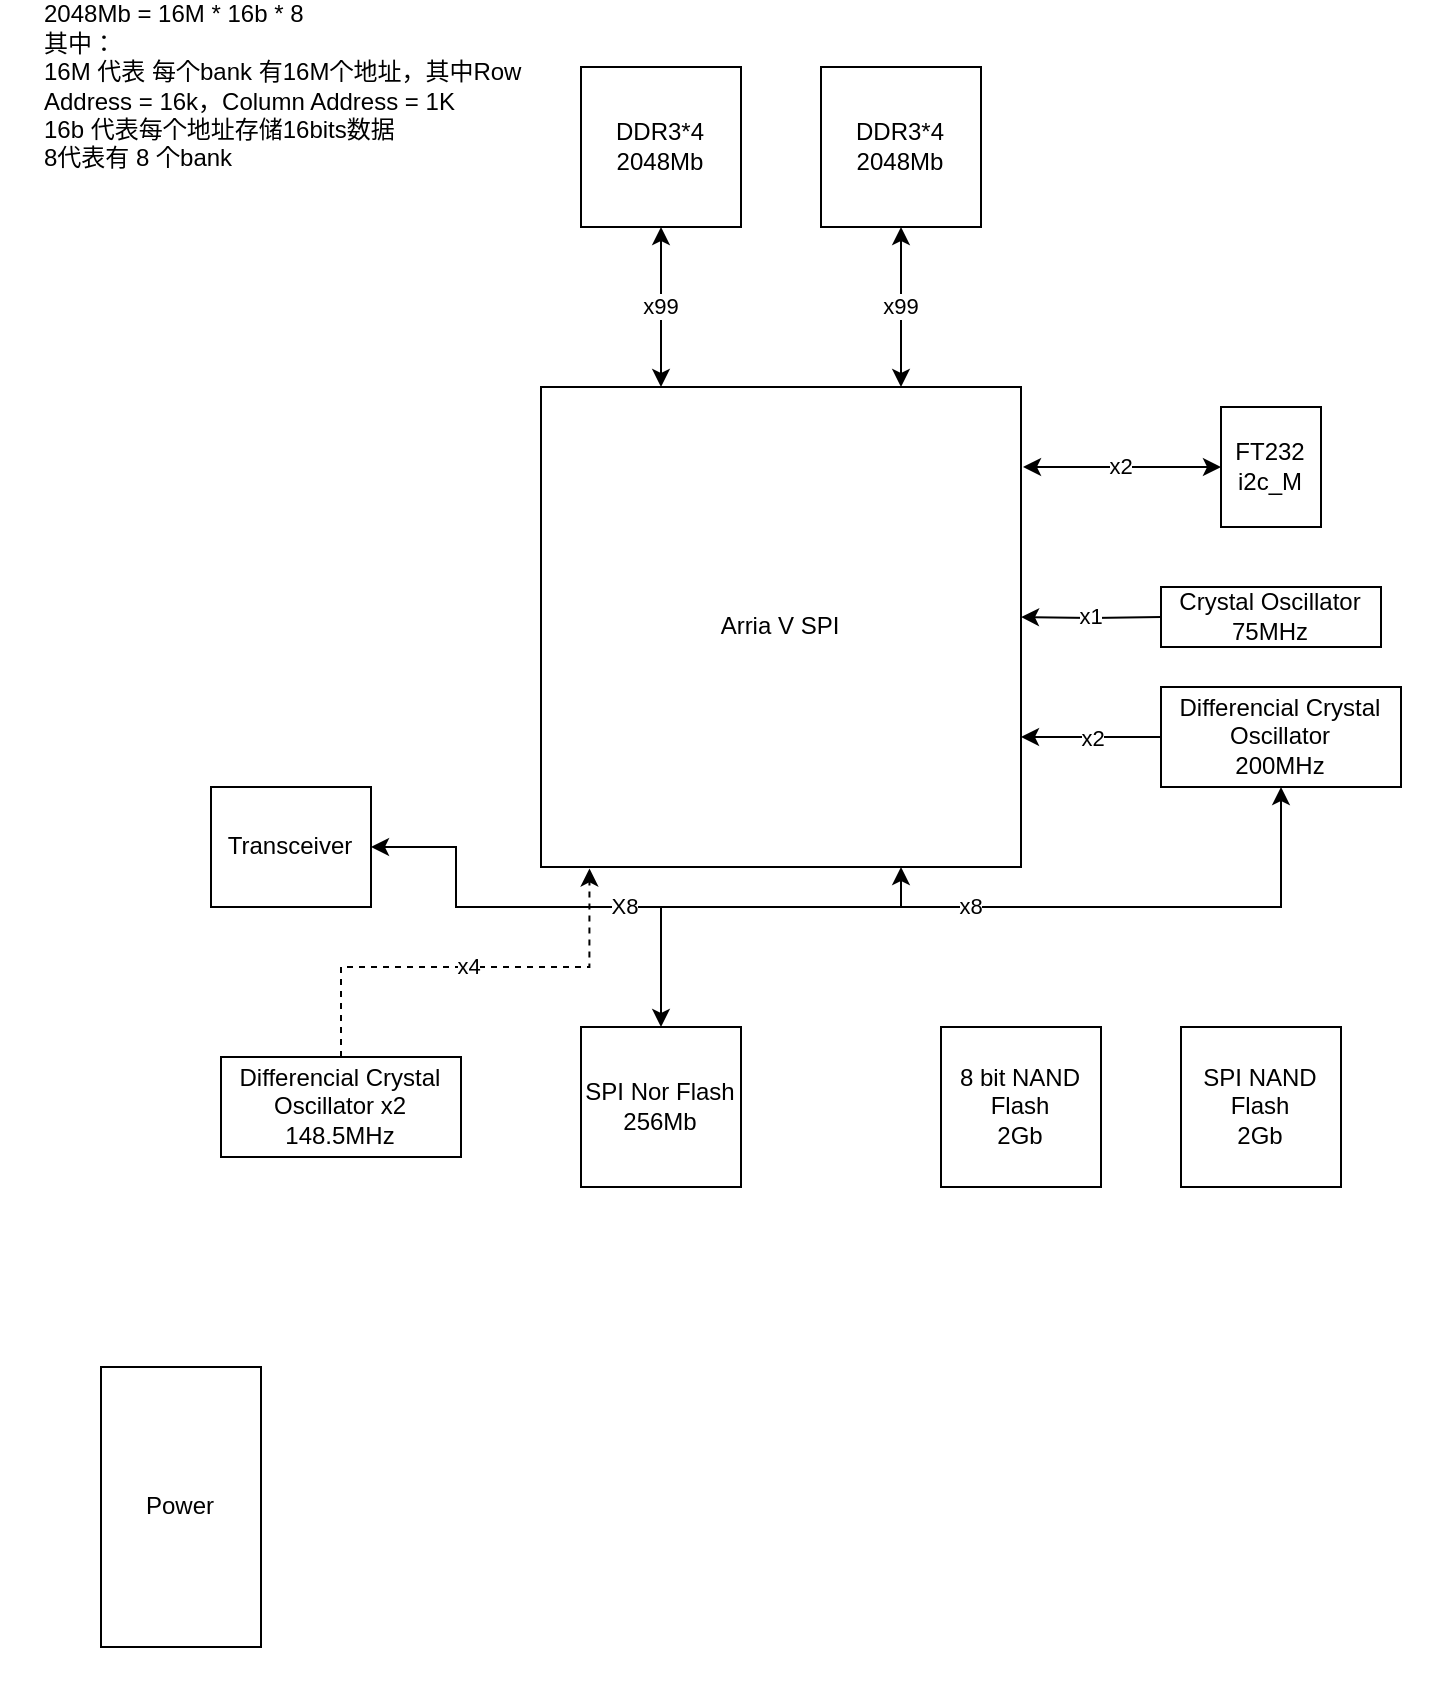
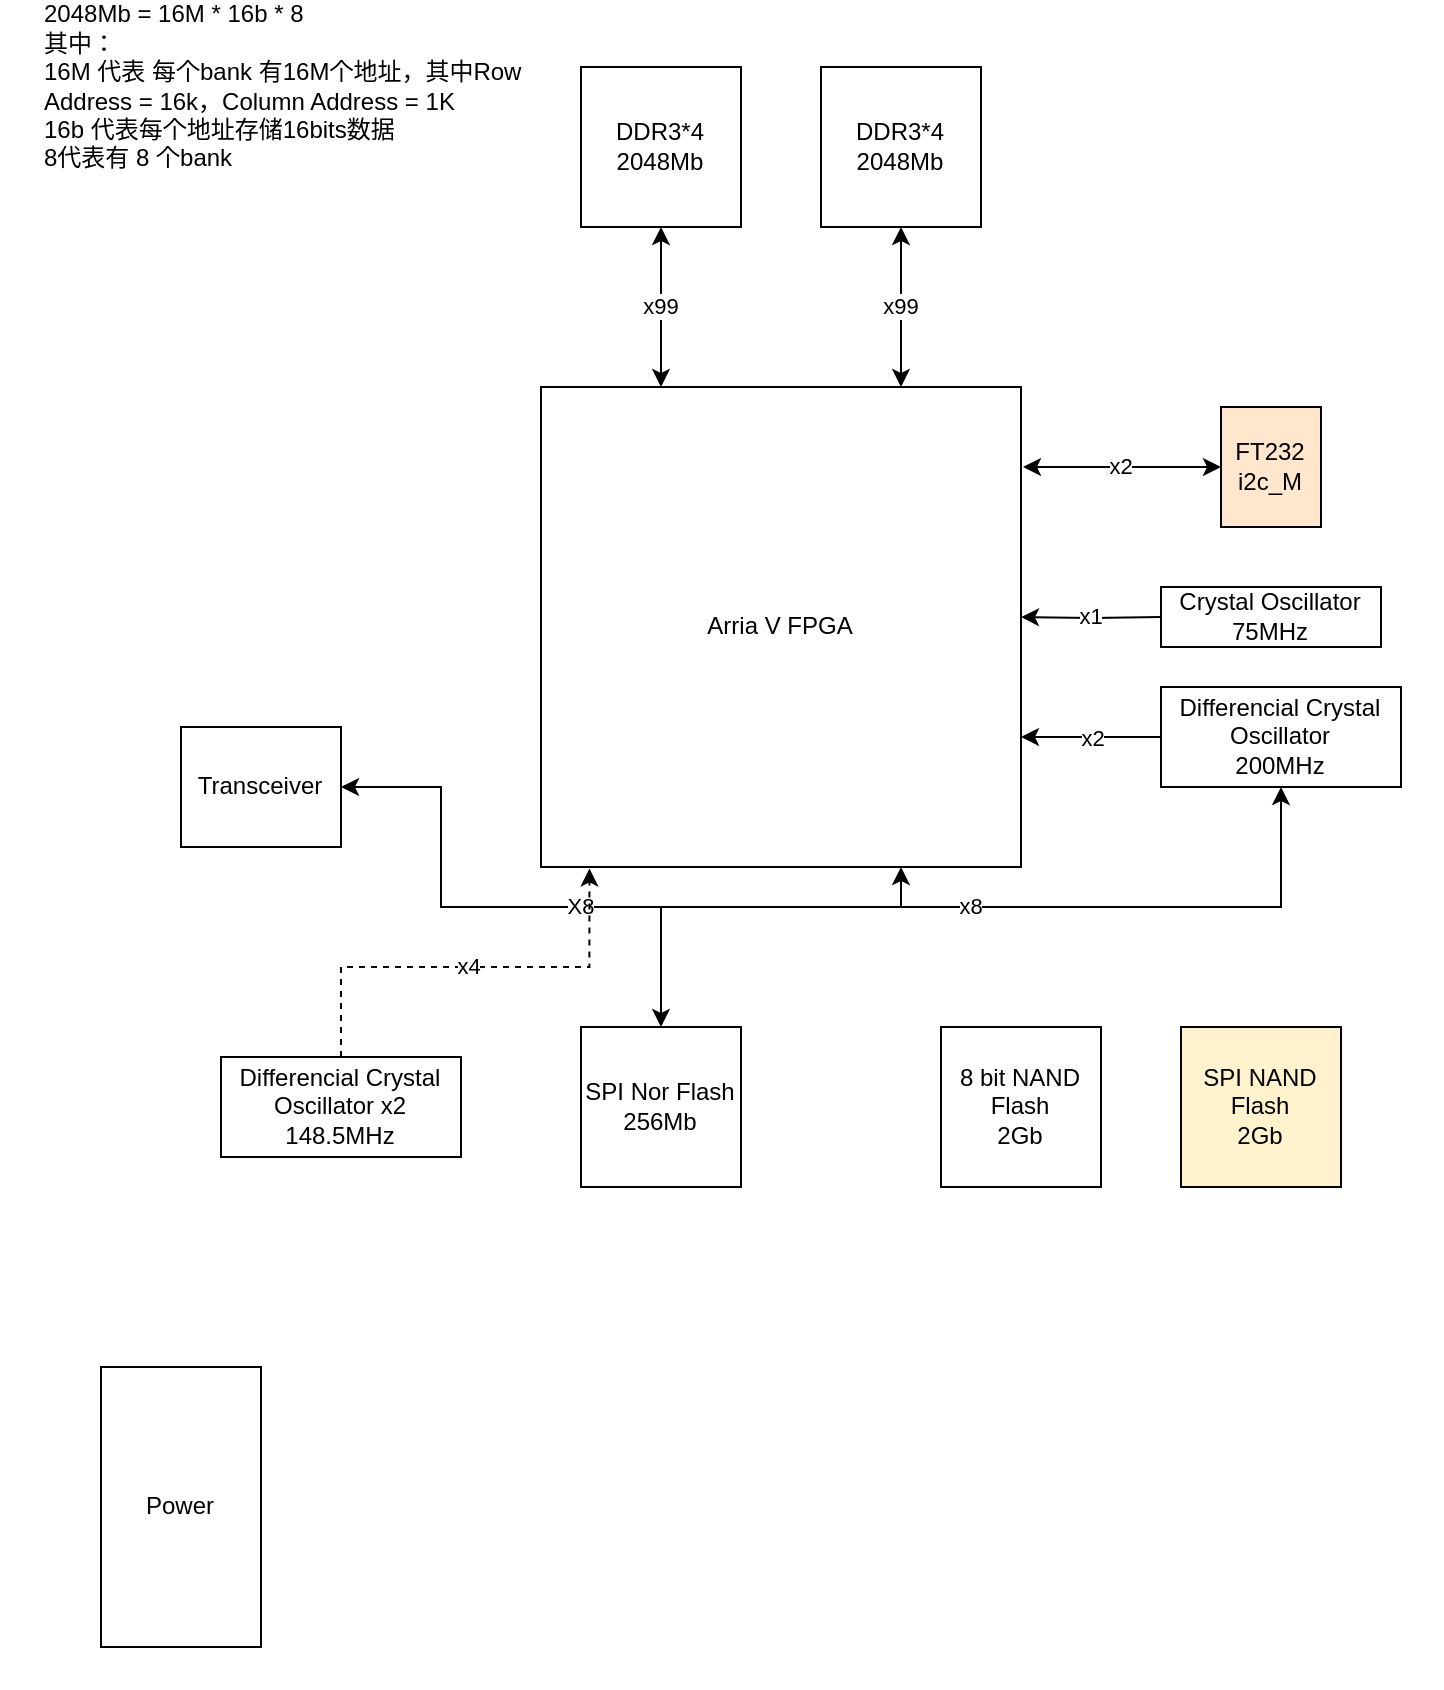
(1271, 467) -> (1271, 467)
(781, 627) -> (781, 627)
(291, 847) -> (261, 787)
(1261, 1107) -> (1261, 1107)
